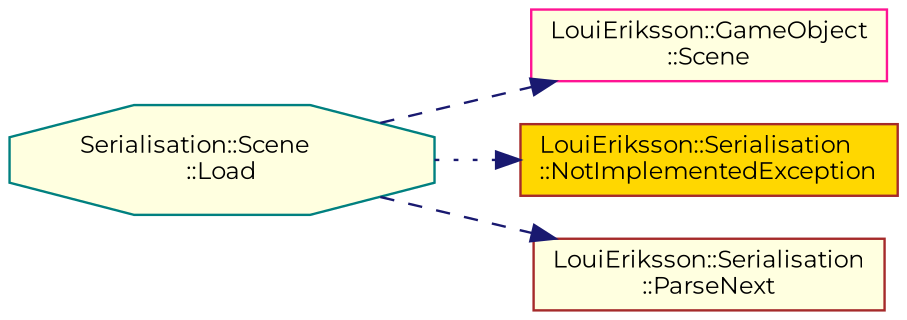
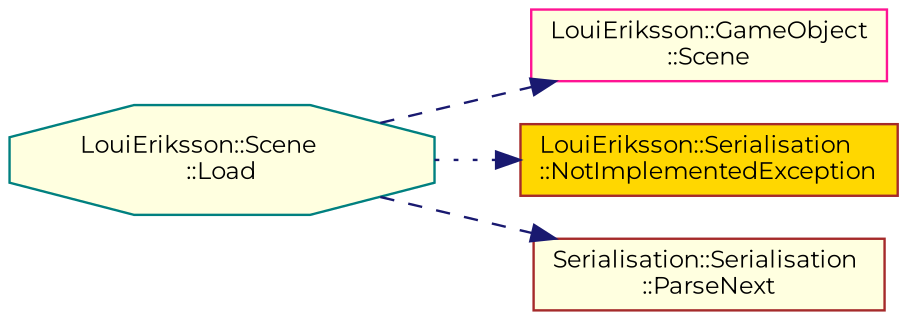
(222, 160) -> (222, 160)
(709, 275) -> (709, 275)
